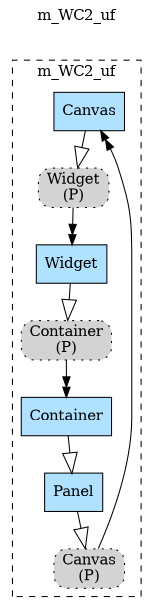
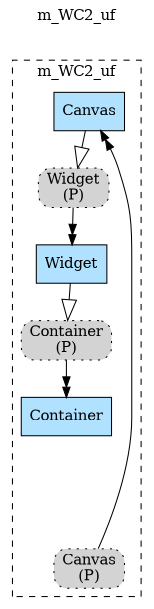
(74, 492) -> none
